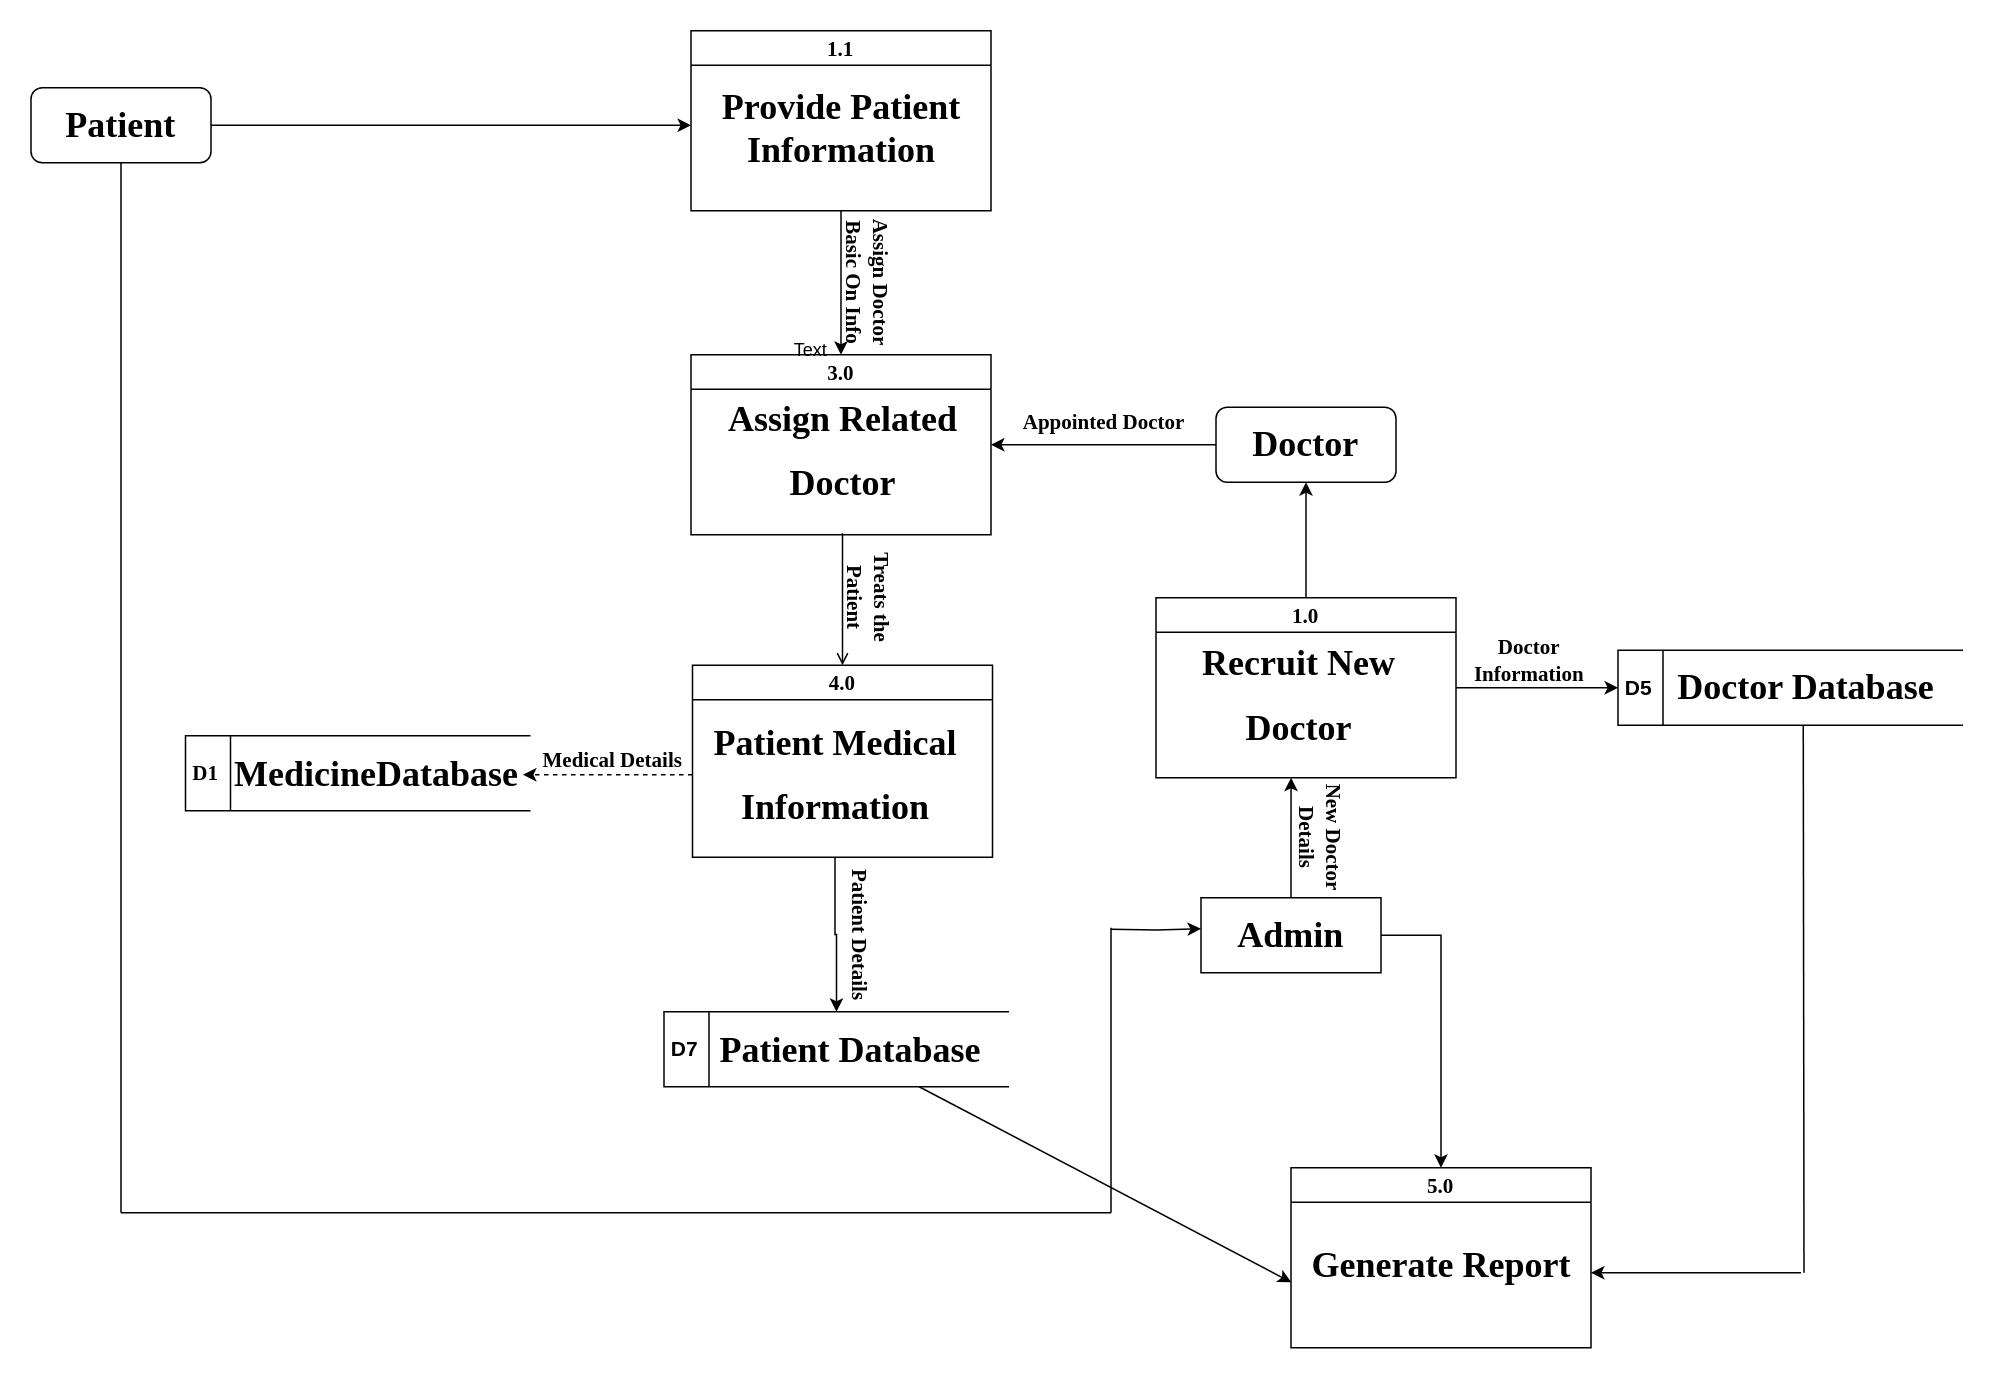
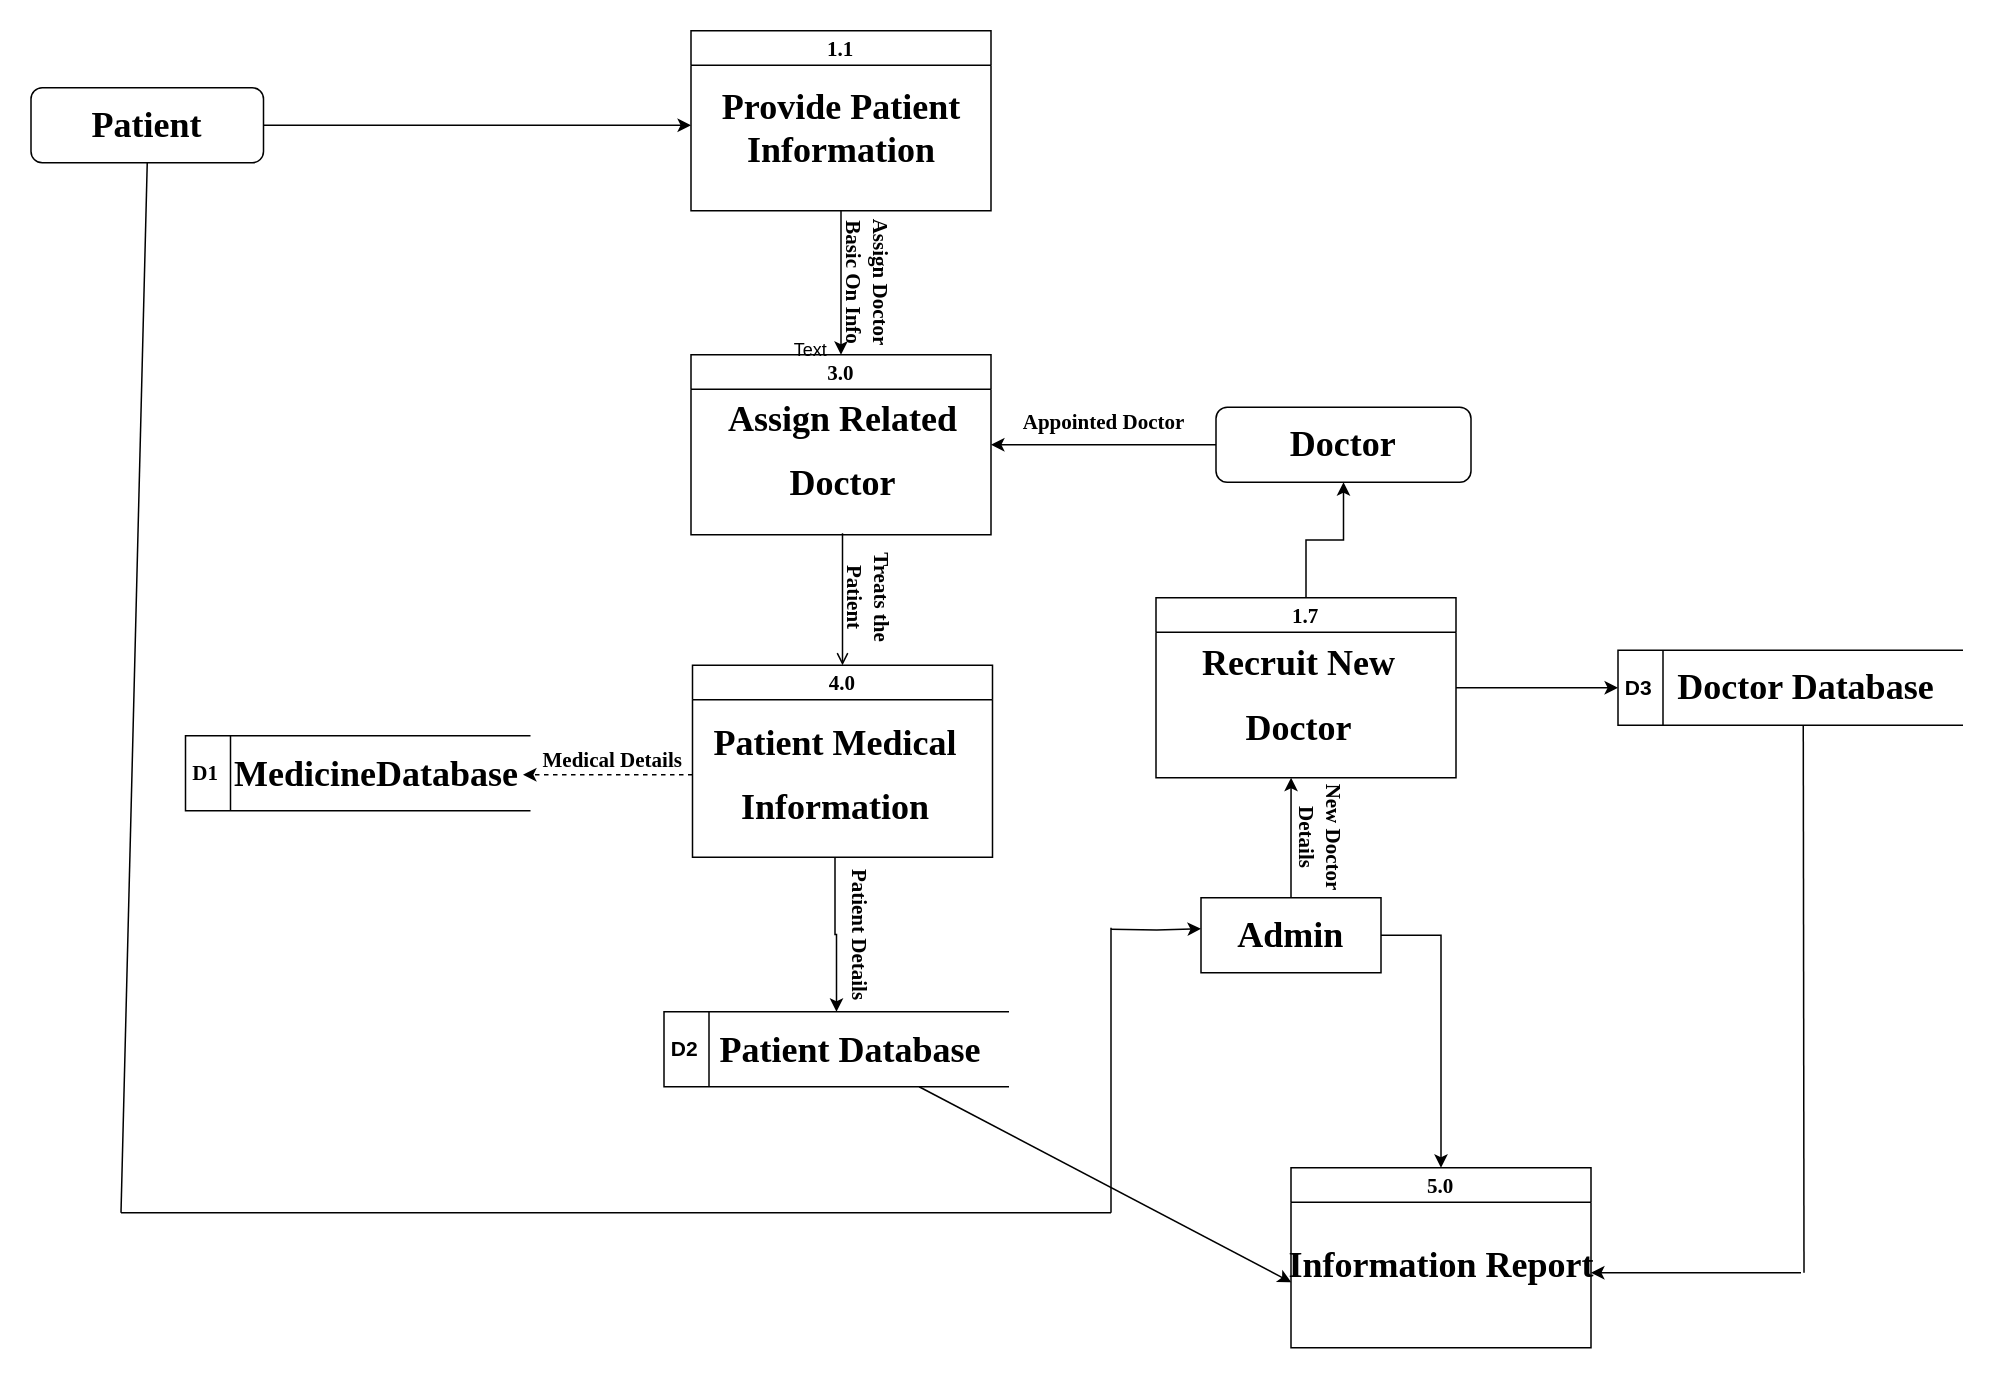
(121, 125) -> (147, 125)
(1306, 445) -> (1343, 445)
(1306, 616) -> (1306, 616)
(1529, 661) -> none
(1635, 688) -> (1635, 688)
(681, 1049) -> (681, 1049)
(1442, 1265) -> (1442, 1265)
